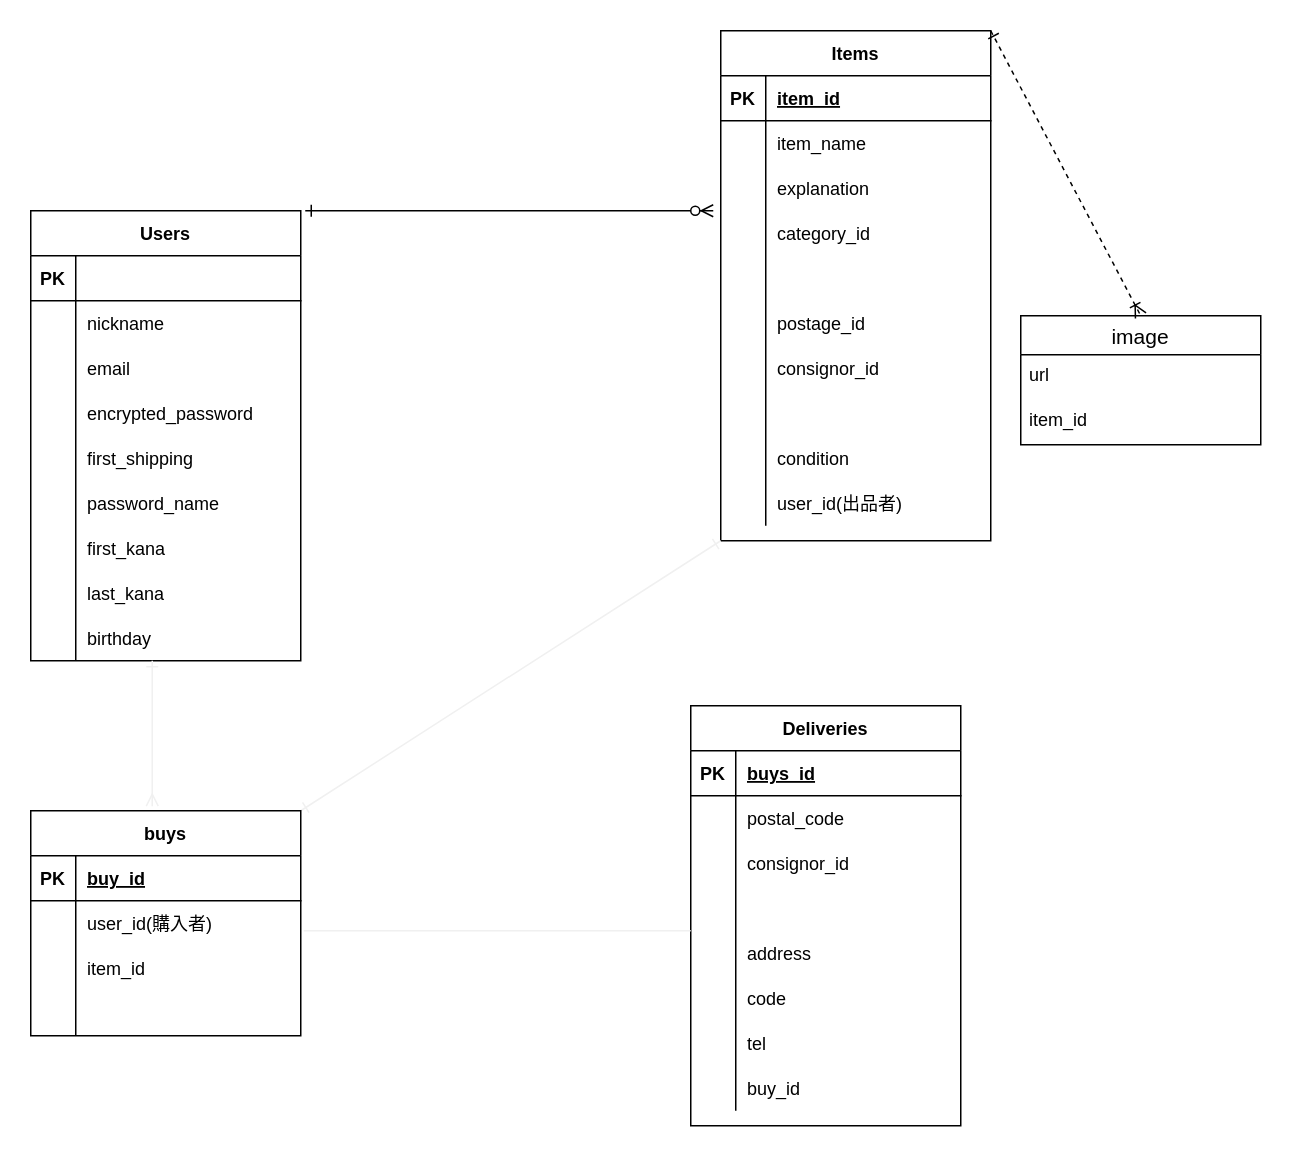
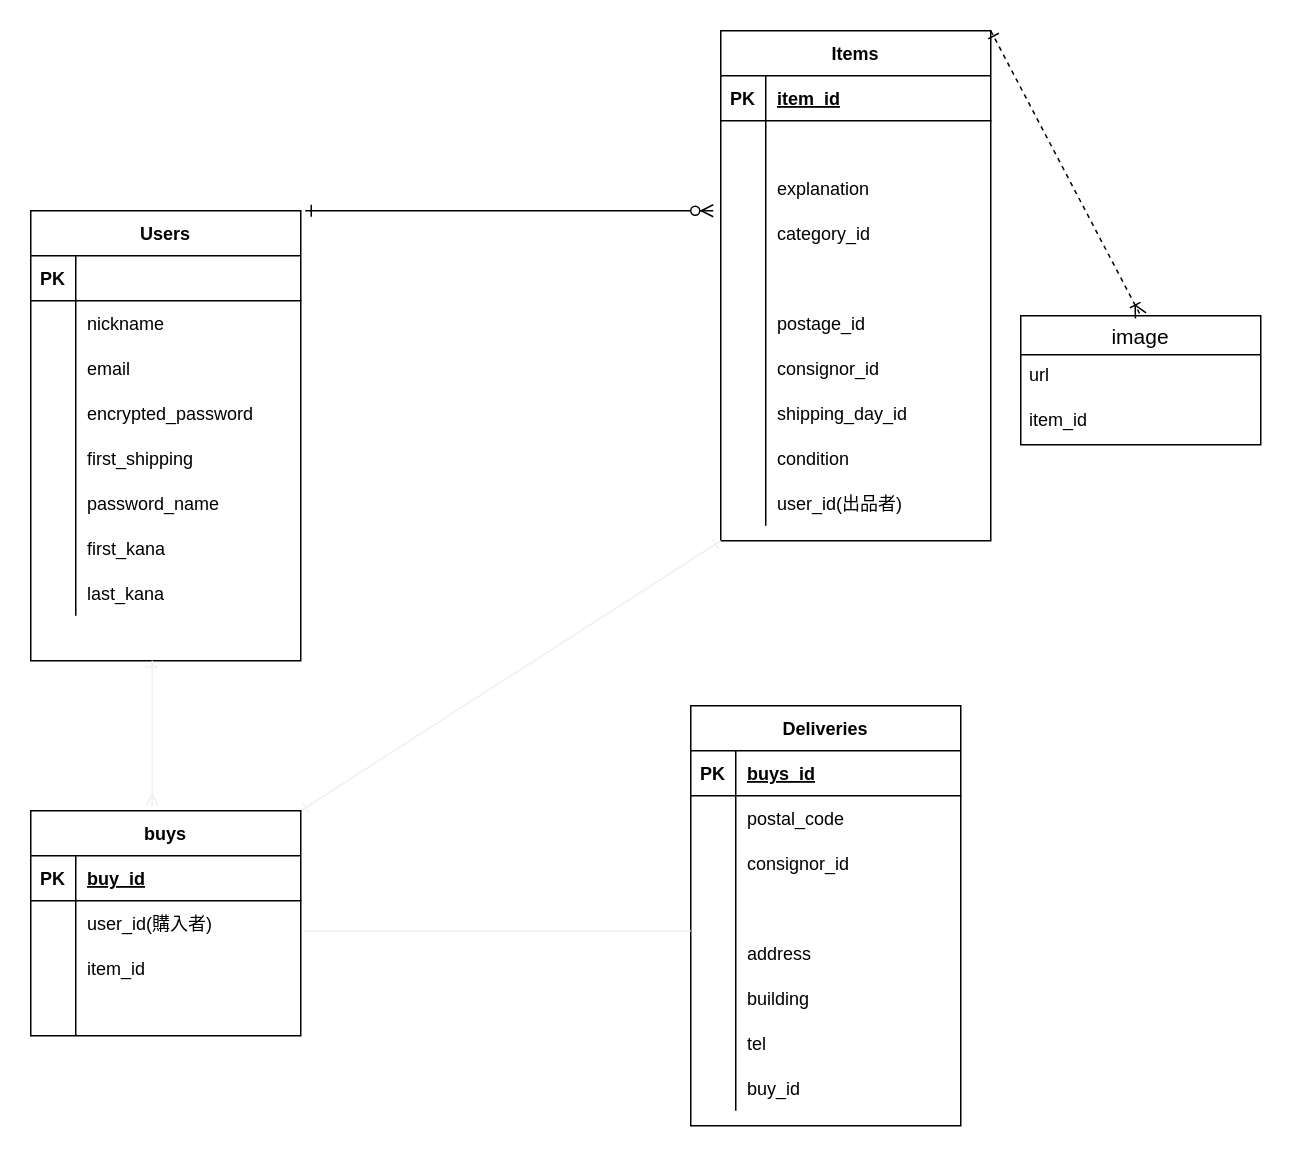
(878, 143) -> none
none -> (878, 413)
(188, 638) -> none
(767, 999) -> (780, 999)
